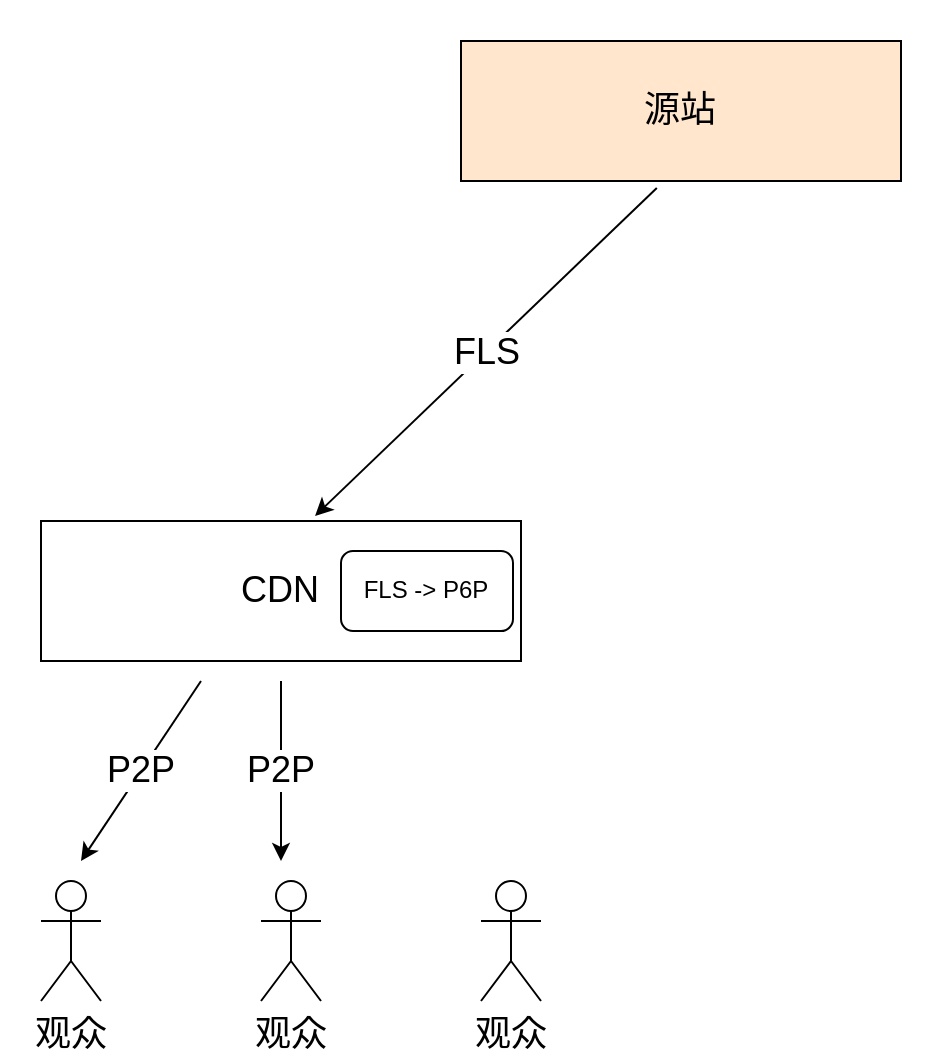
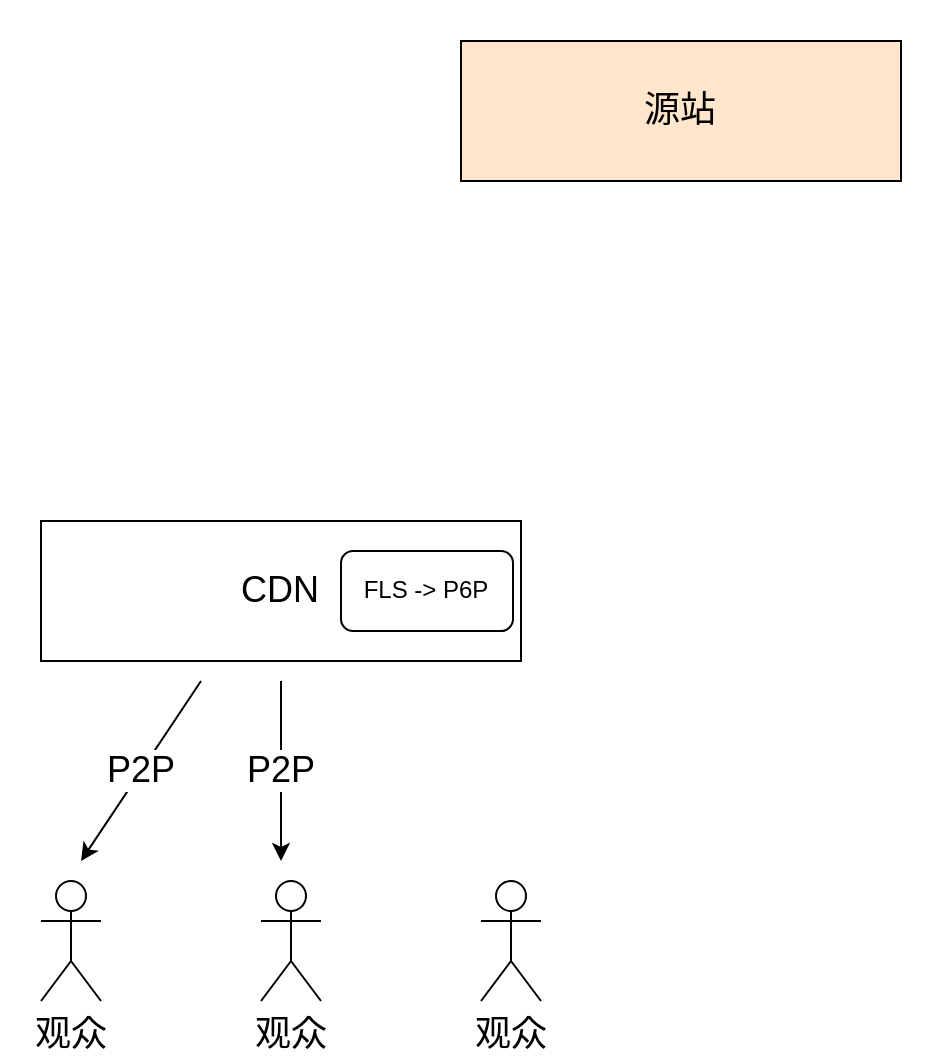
(577, 264) -> none
